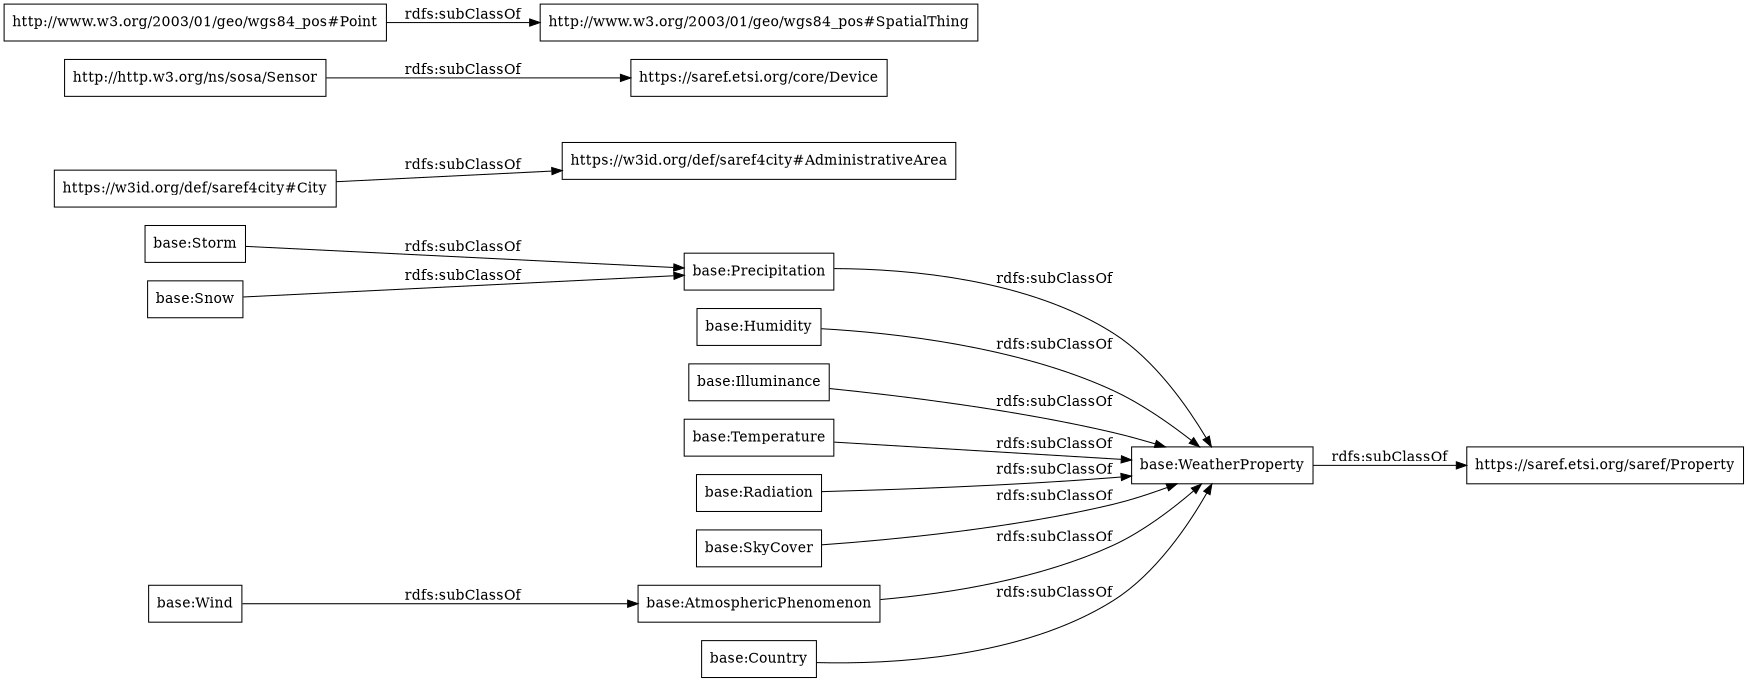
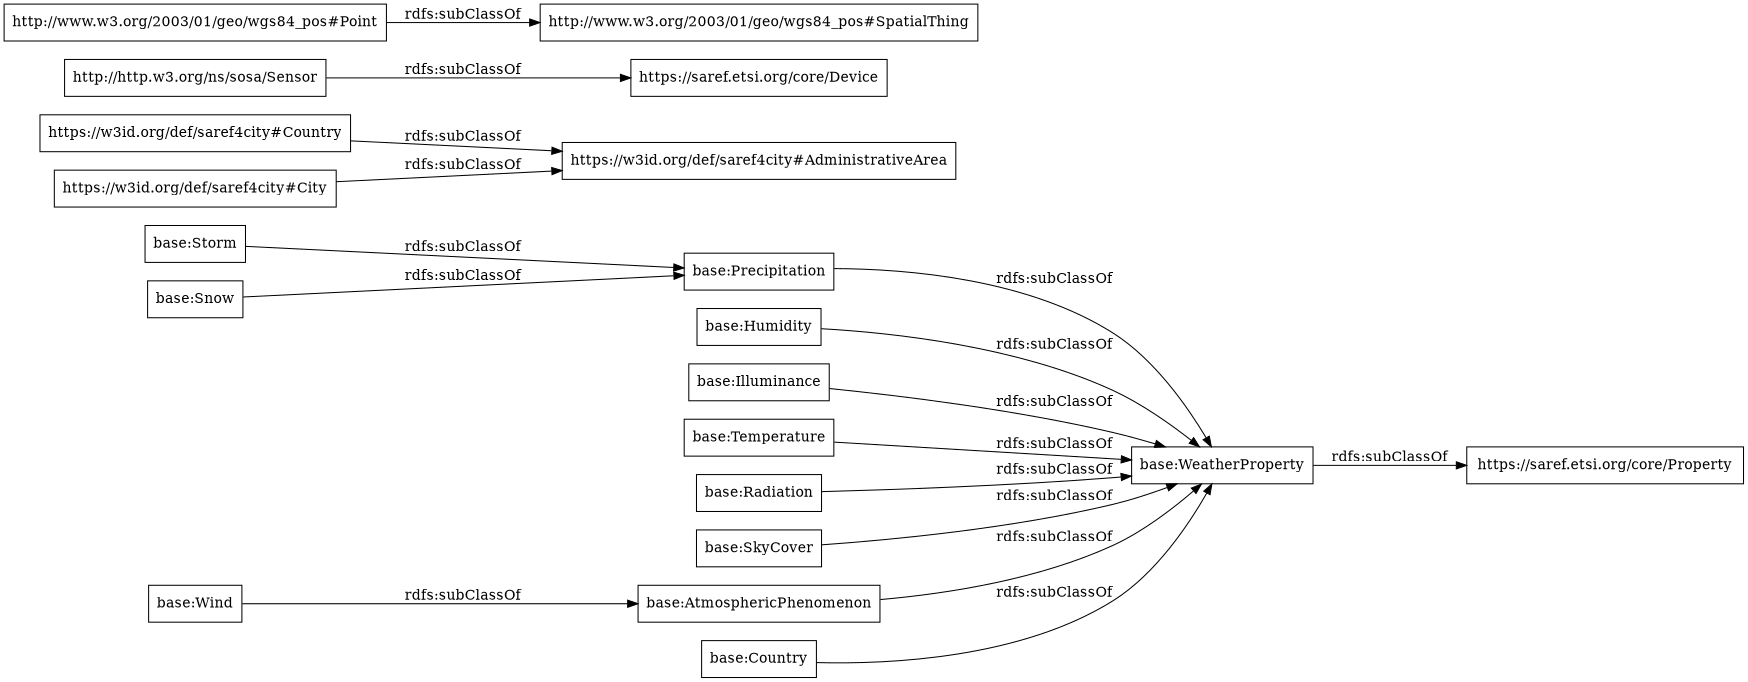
none -> (195, 133)
(1605, 465) -> (1605, 465)
